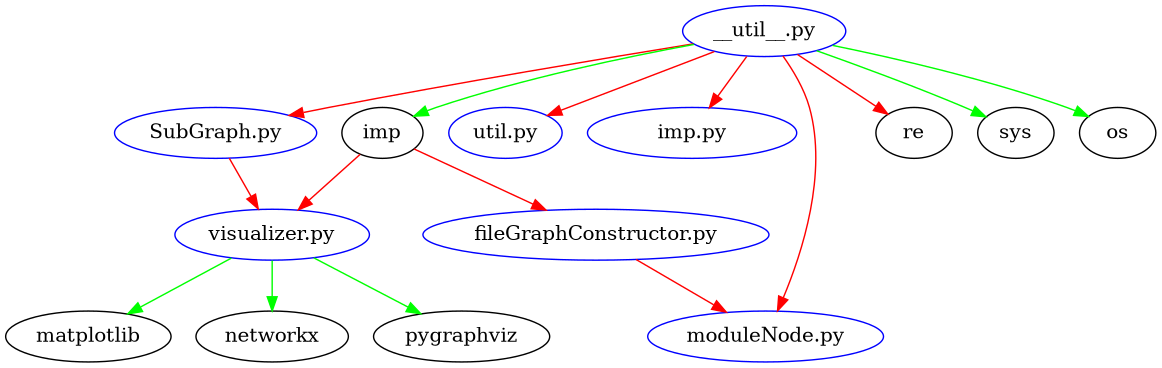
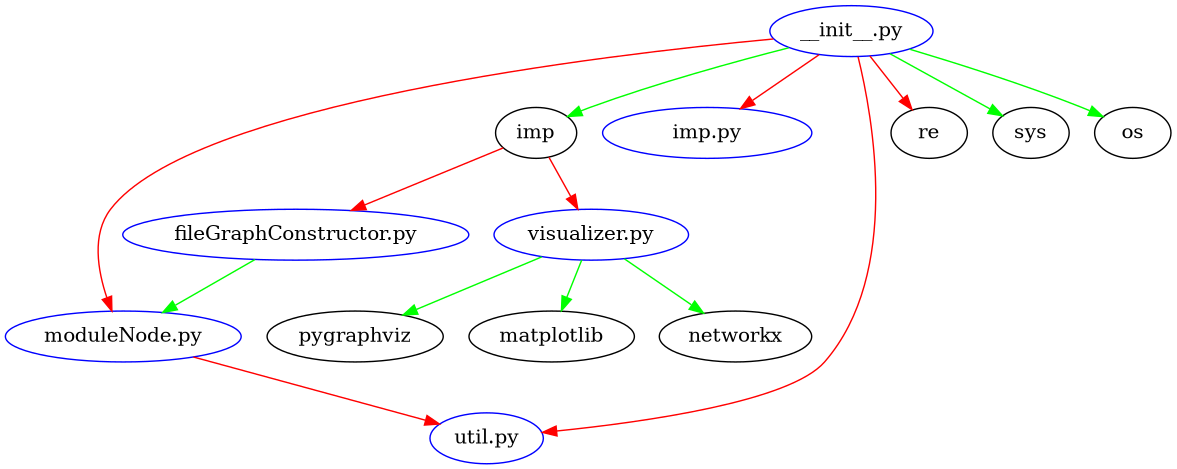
(764, 31) -> (851, 31)
(216, 133) -> none
(675, 282) -> (215, 282)
none -> (309, 389)
